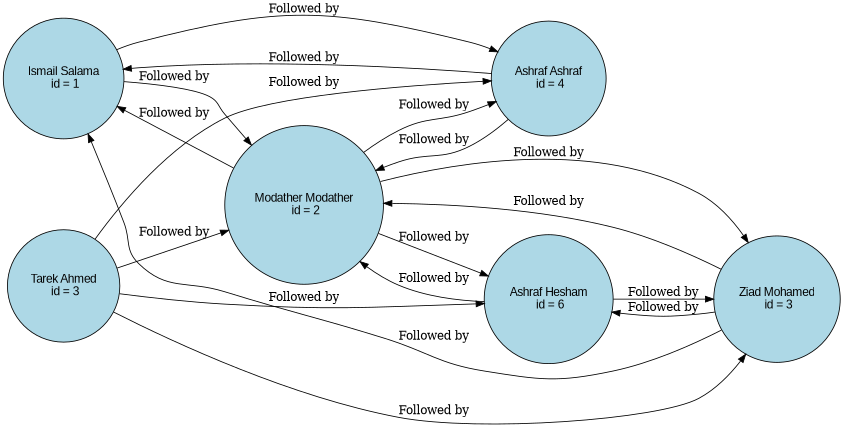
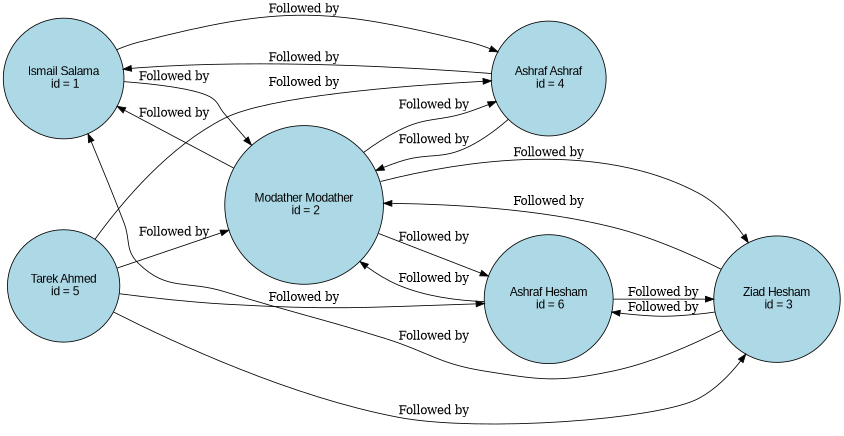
(64, 286) -> (64, 286)
(777, 299) -> (777, 299)
